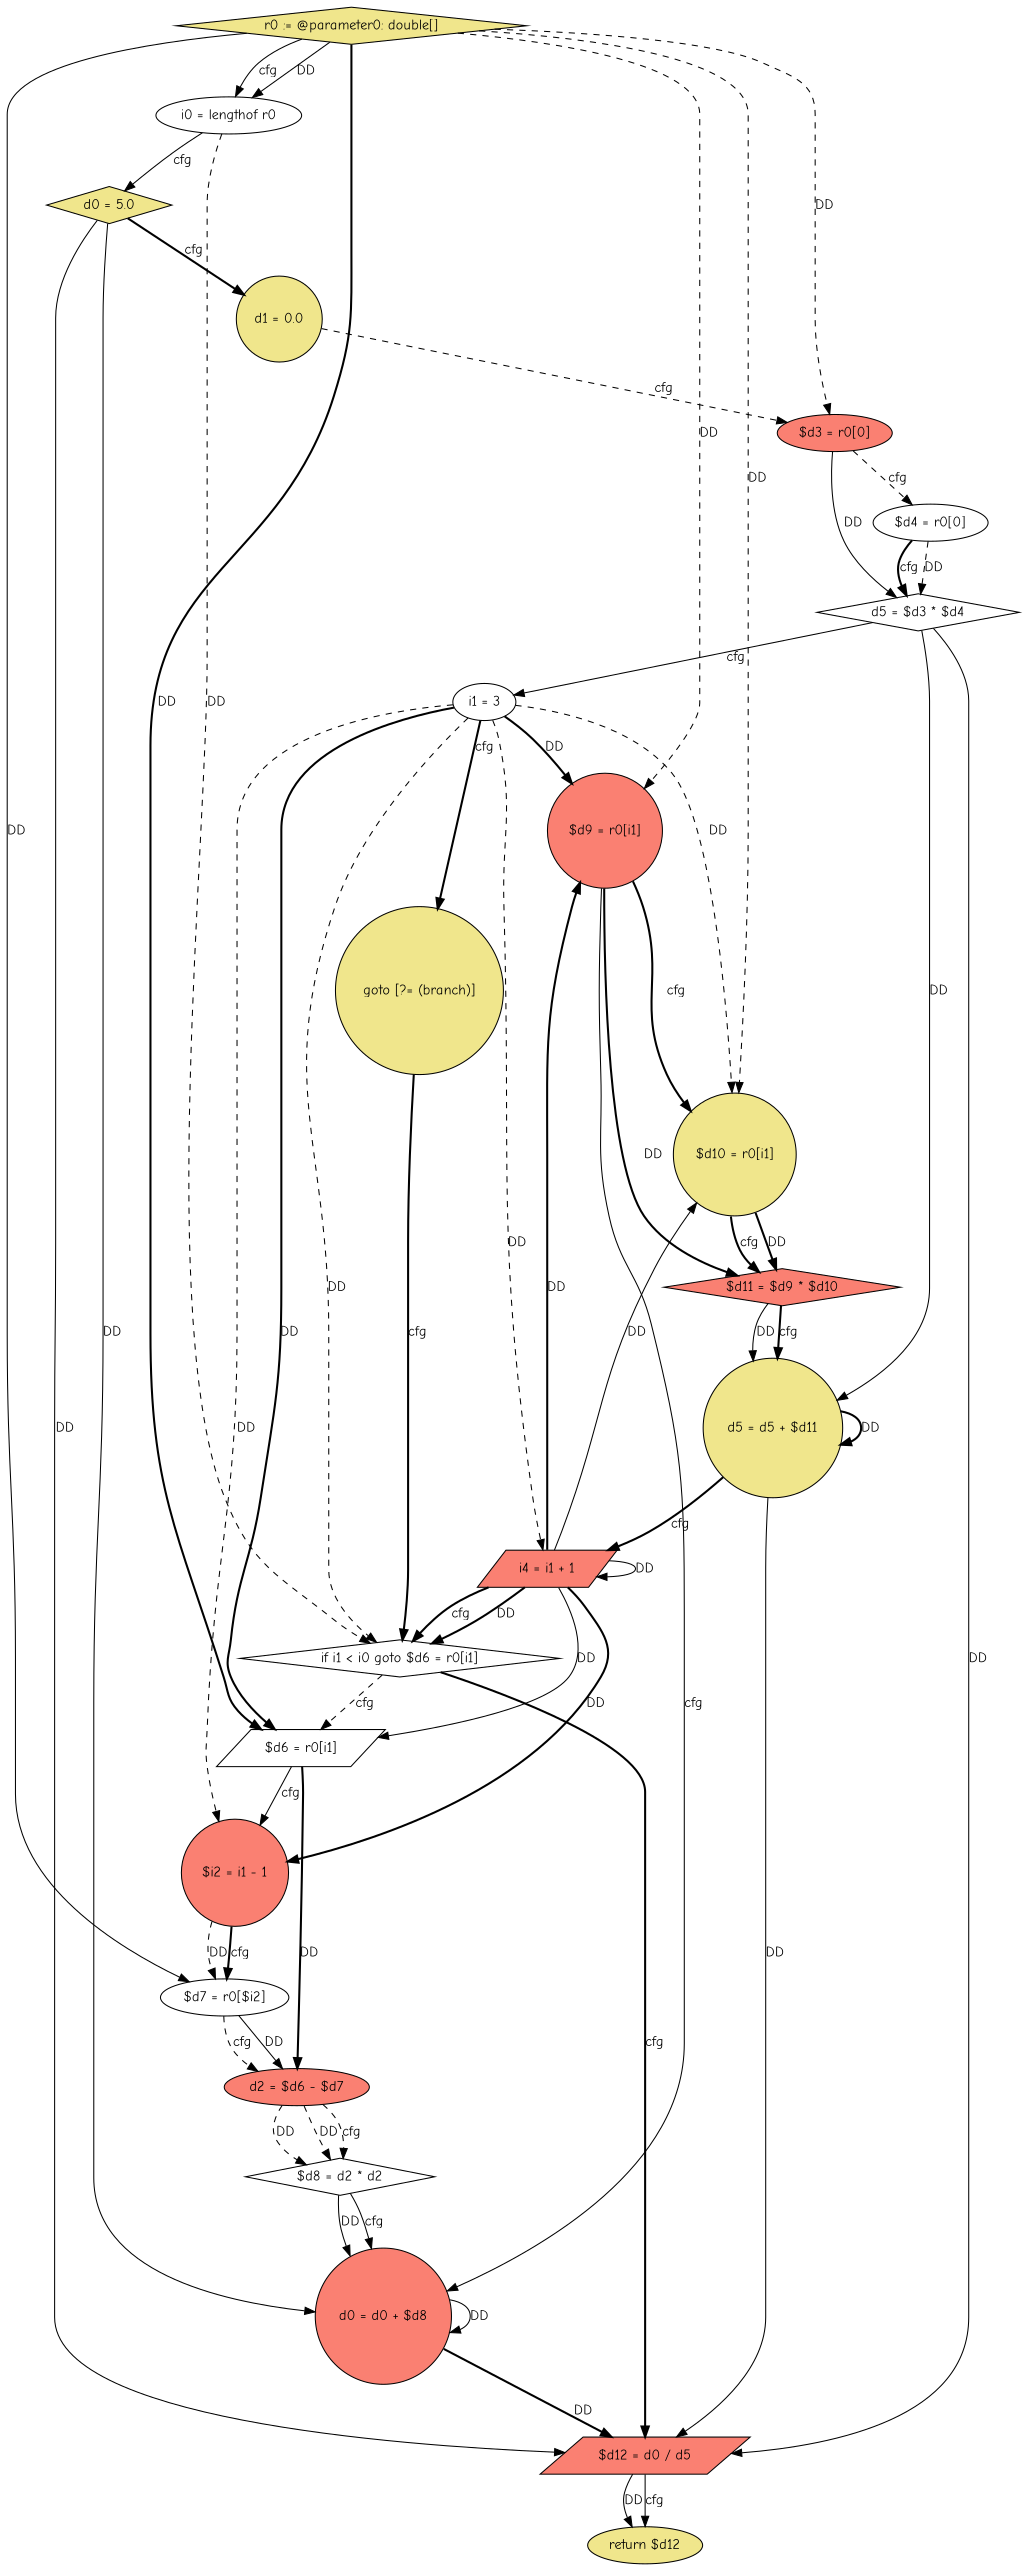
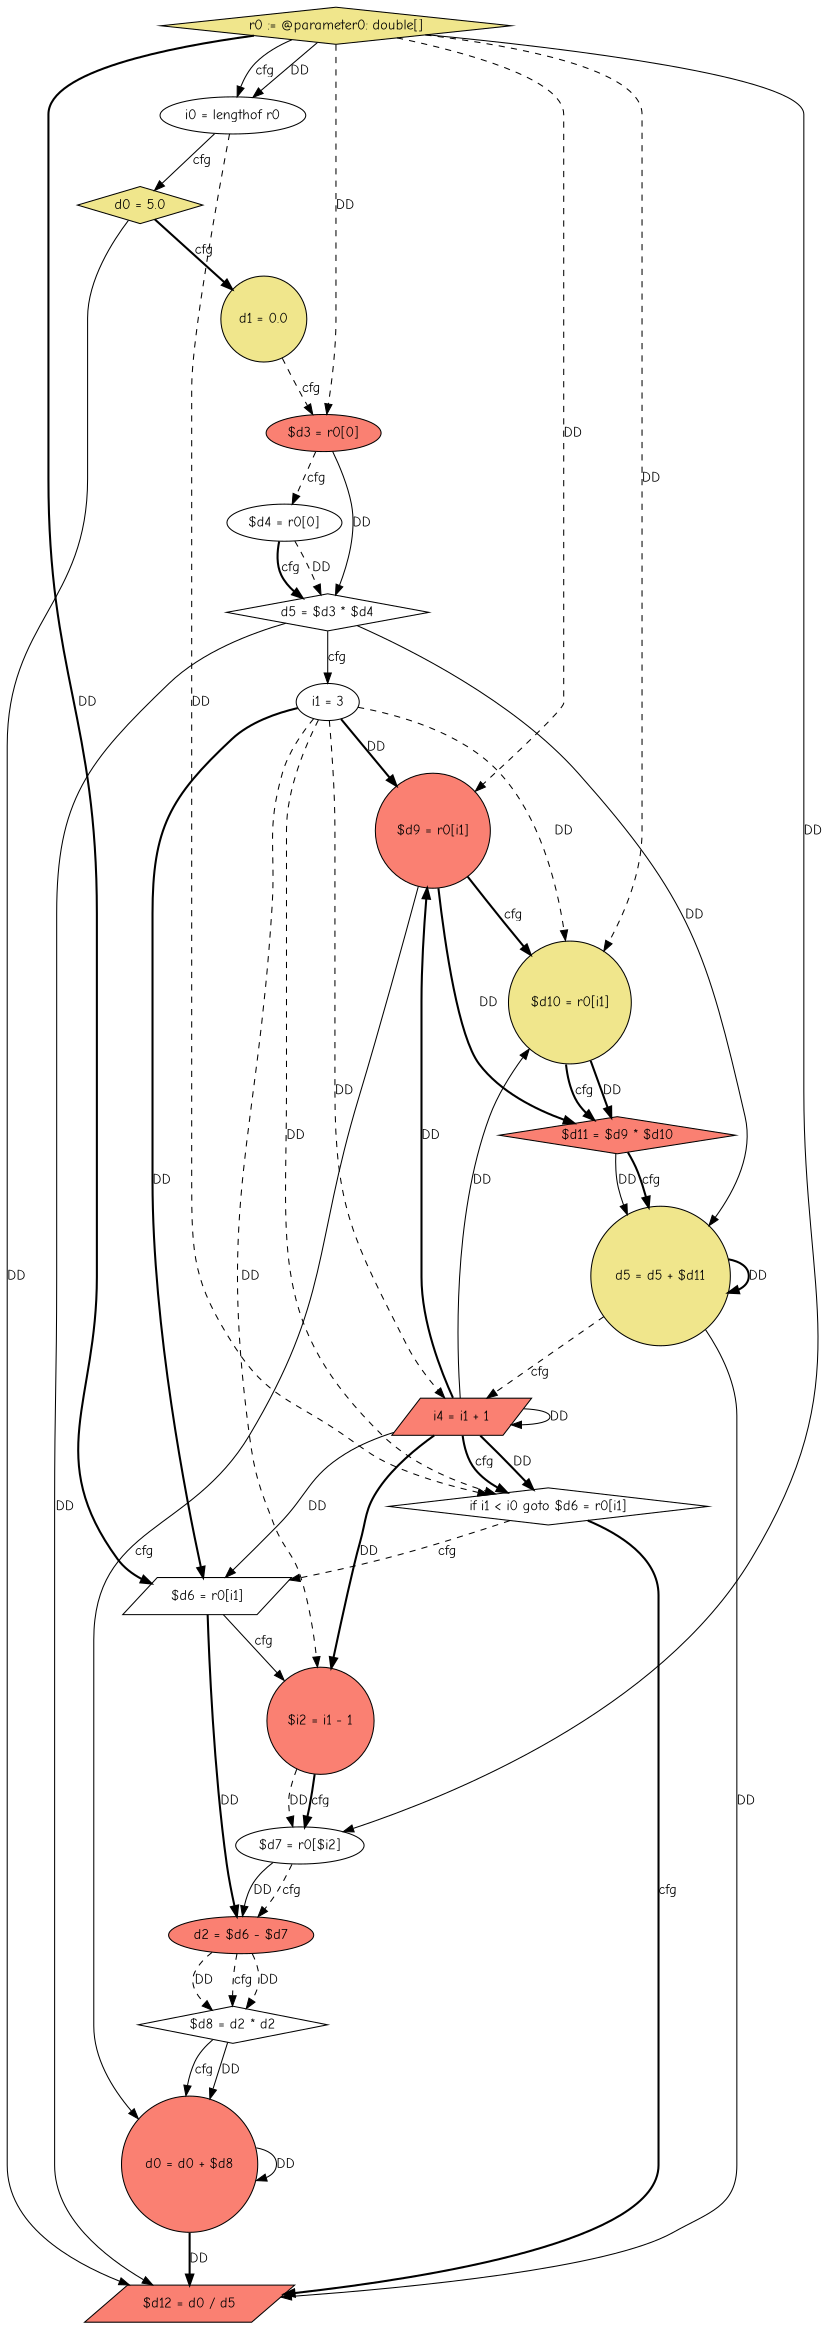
(419, 991) -> none
(103, 1337) -> none
(674, 1516) -> (550, 1354)
(645, 2545) -> none
